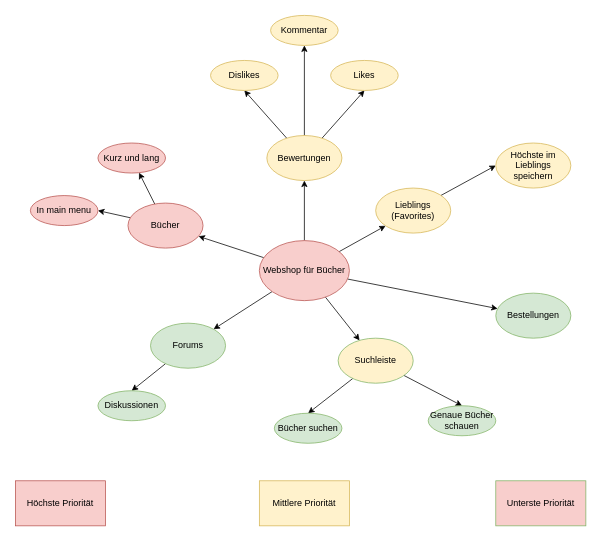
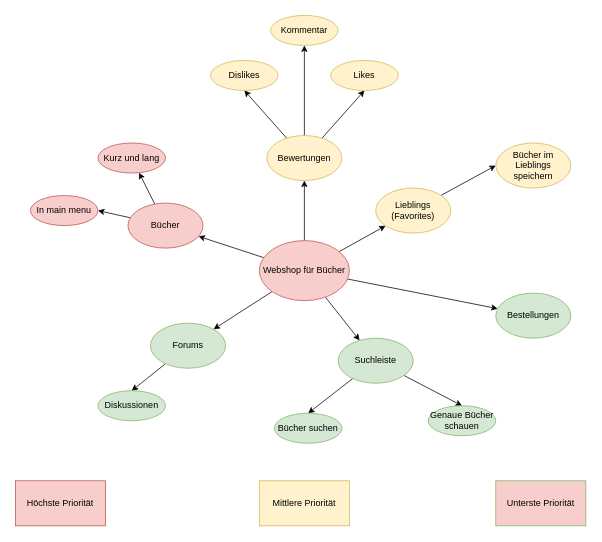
(533, 165) -> (533, 165)
(375, 360) -> (375, 360)
